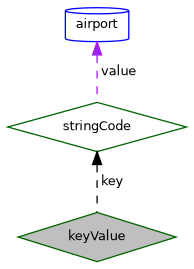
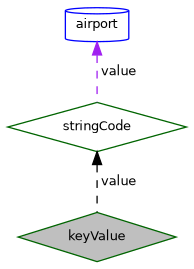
(111, 182) -> (117, 182)
